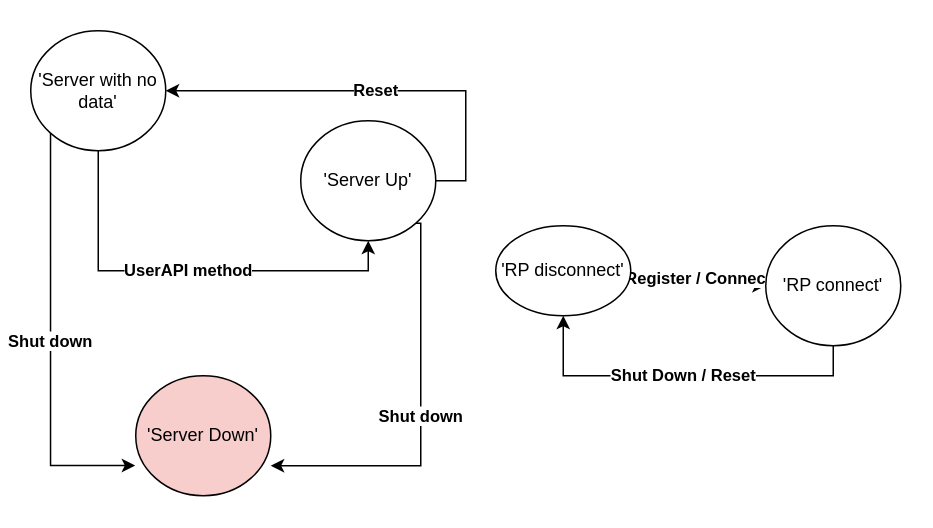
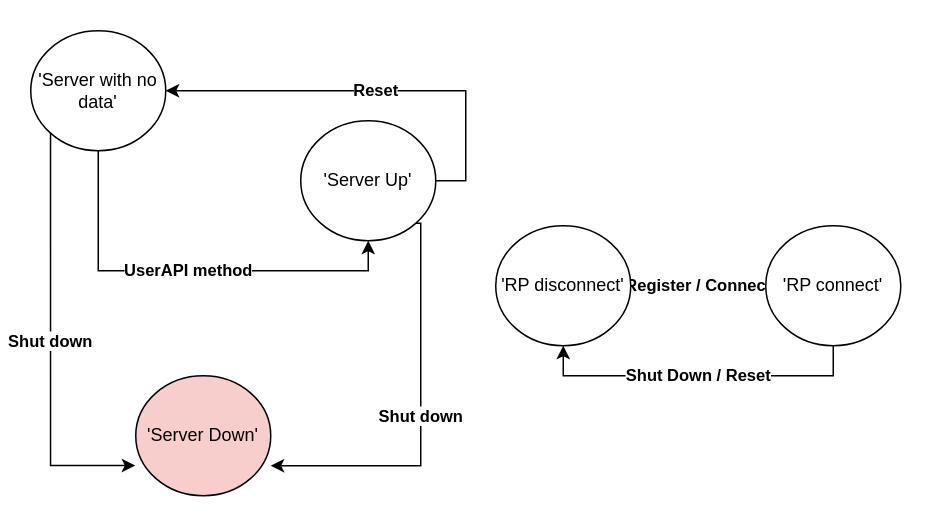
(563, 271) -> (563, 286)
